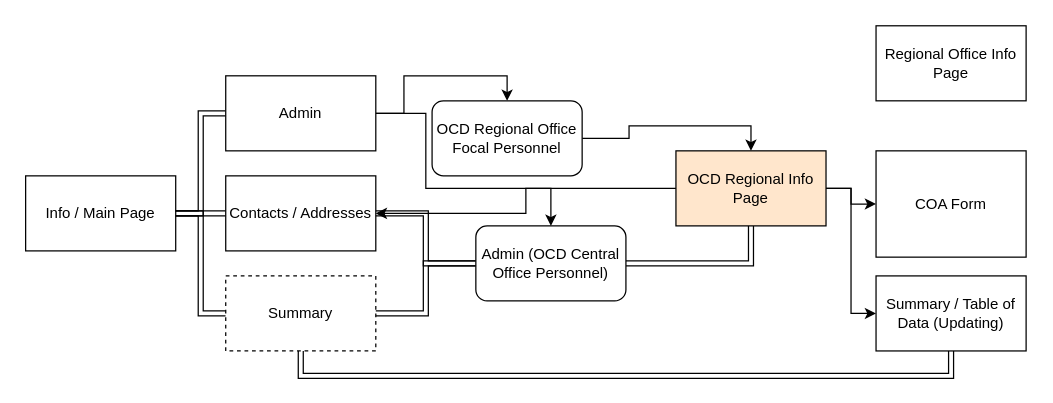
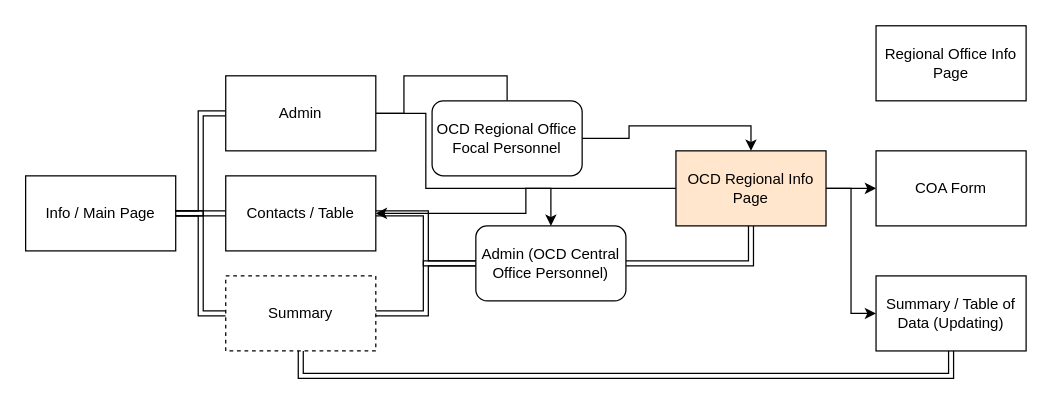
(507, 91) -> (507, 94)
(951, 204) -> (951, 188)
(301, 213) -> (301, 213)
